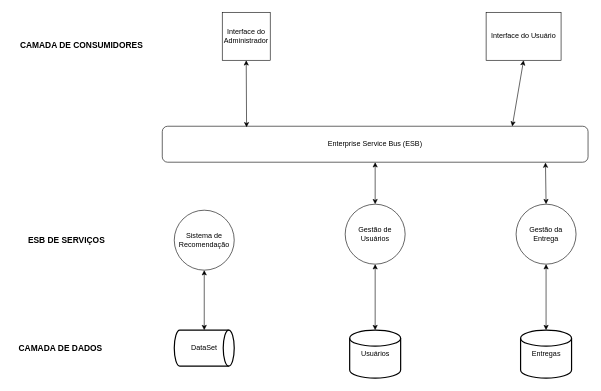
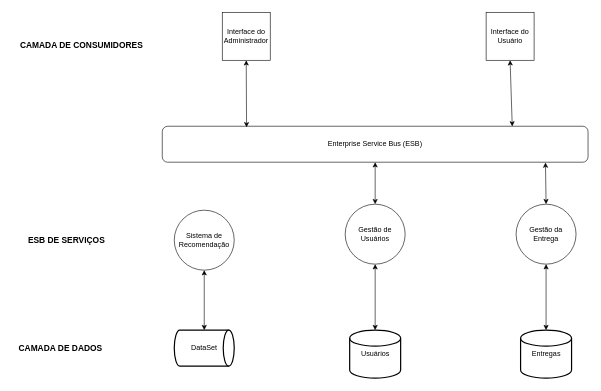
(524, 36) -> (510, 36)
